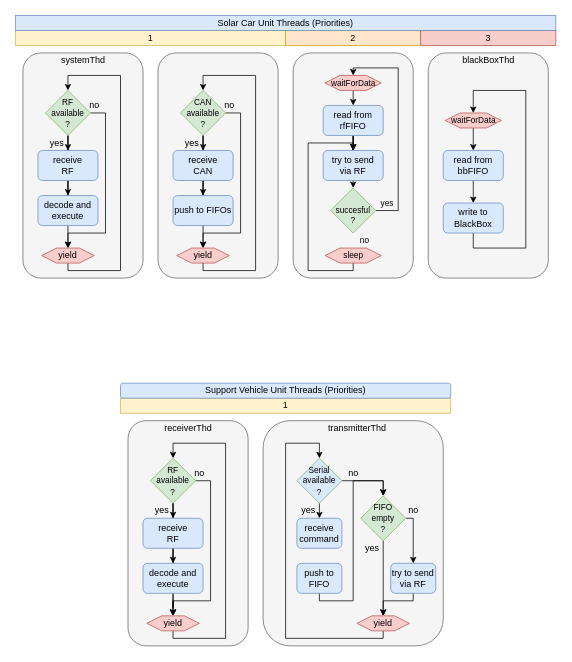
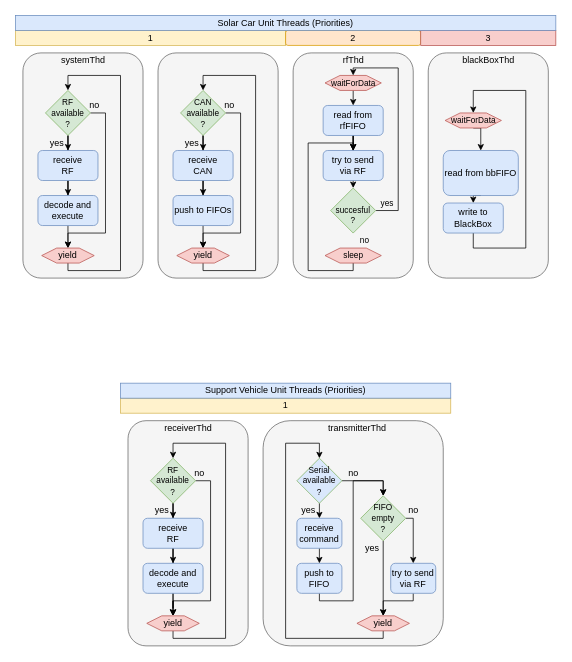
(353, 38) -> (353, 38)
none -> (353, 60)
(473, 165) -> (480, 173)
(285, 390) -> (285, 390)
none -> (319, 553)
